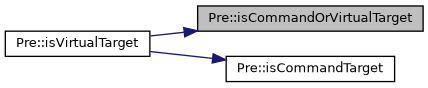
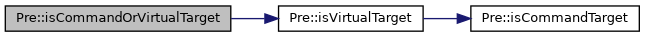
(167, 34) -> (248, 19)
